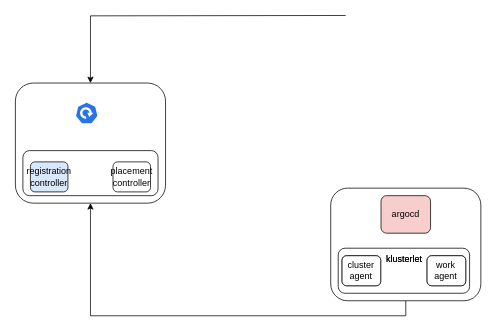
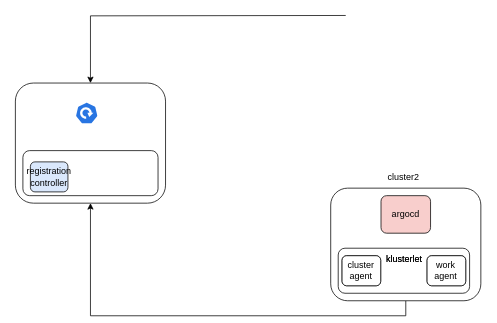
(132, 177) -> none
none -> (403, 177)
